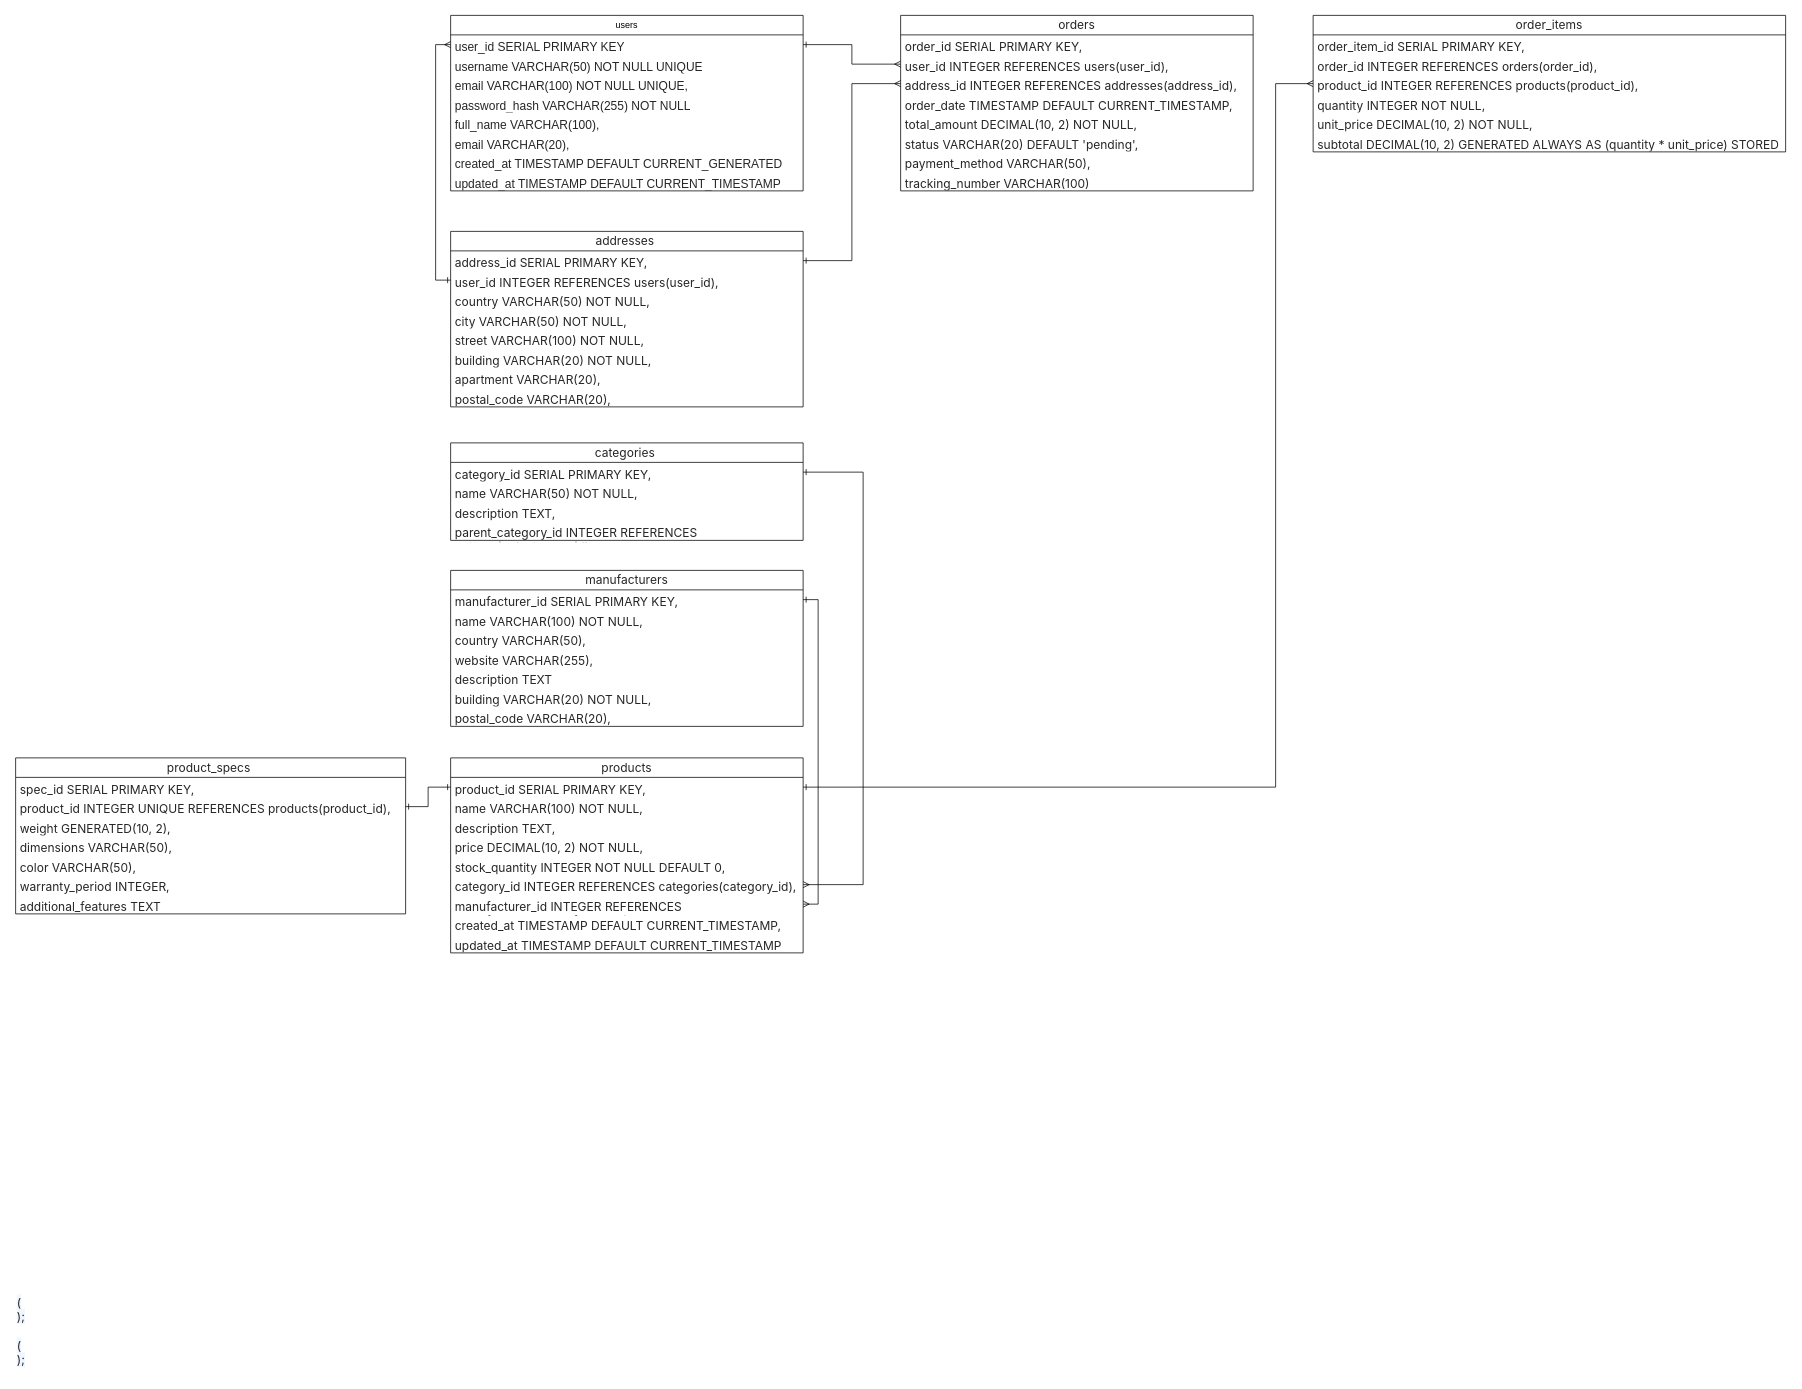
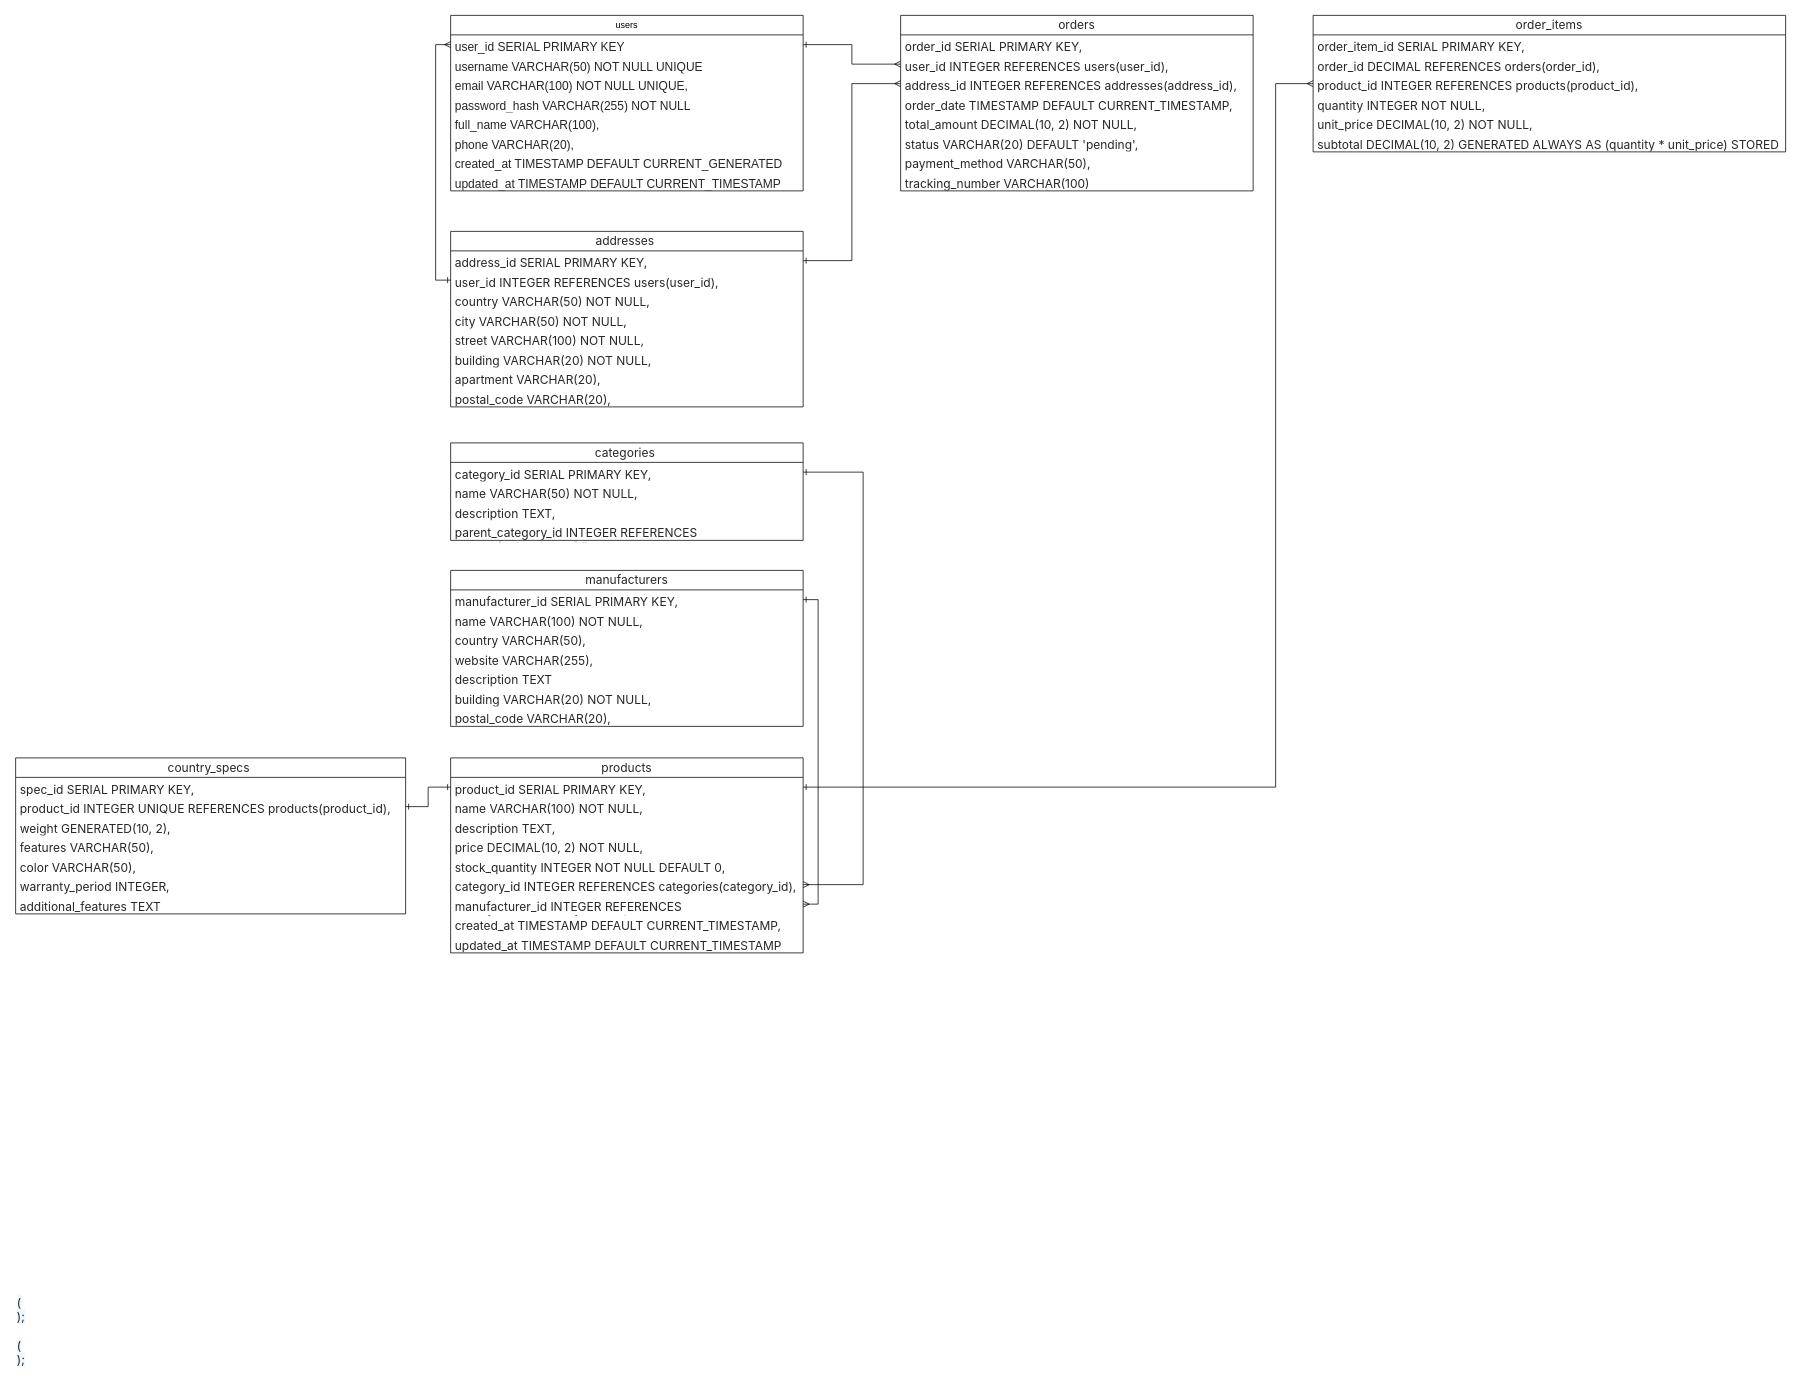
(1424, 65) -> (1424, 65)
(496, 143) -> (498, 143)
(210, 768) -> (210, 768)
(73, 847) -> (70, 847)
